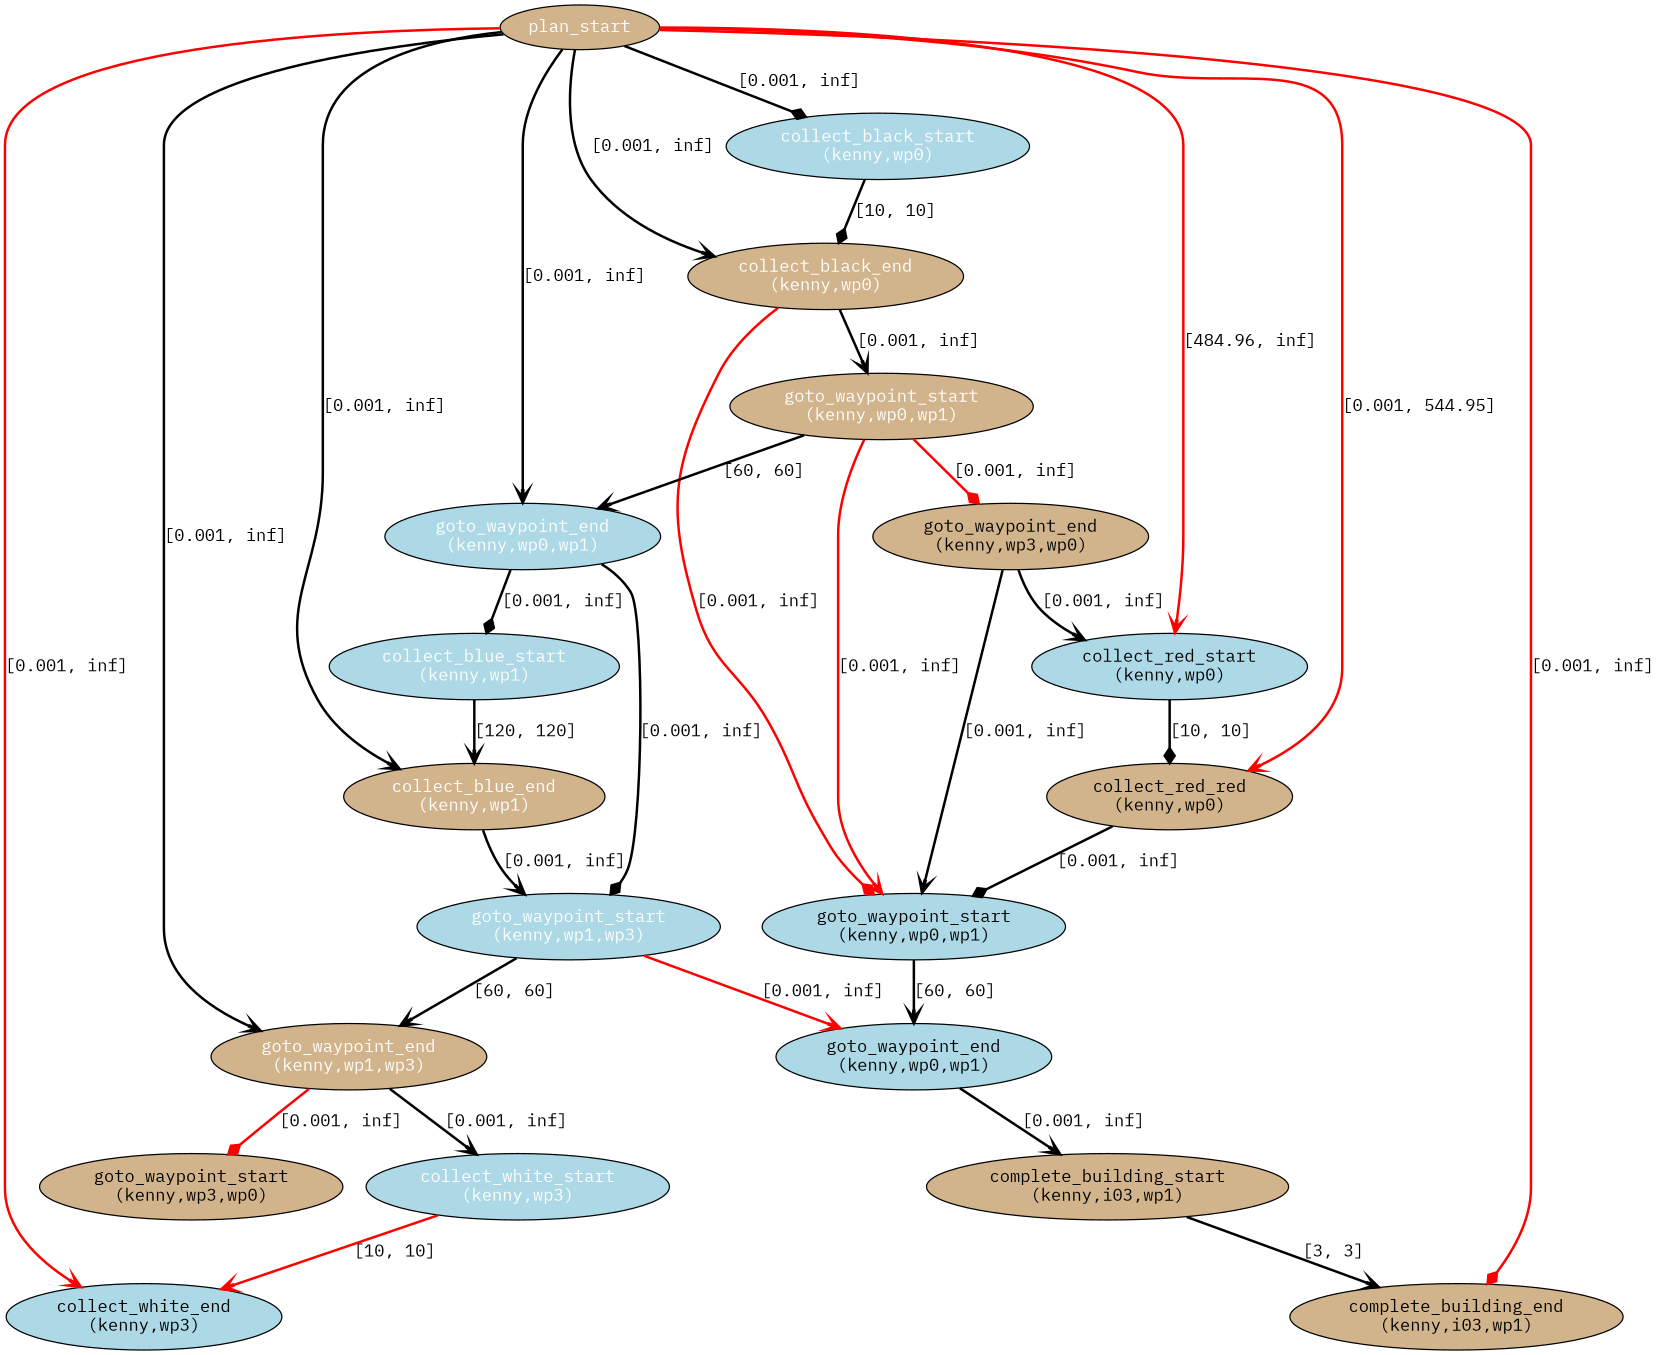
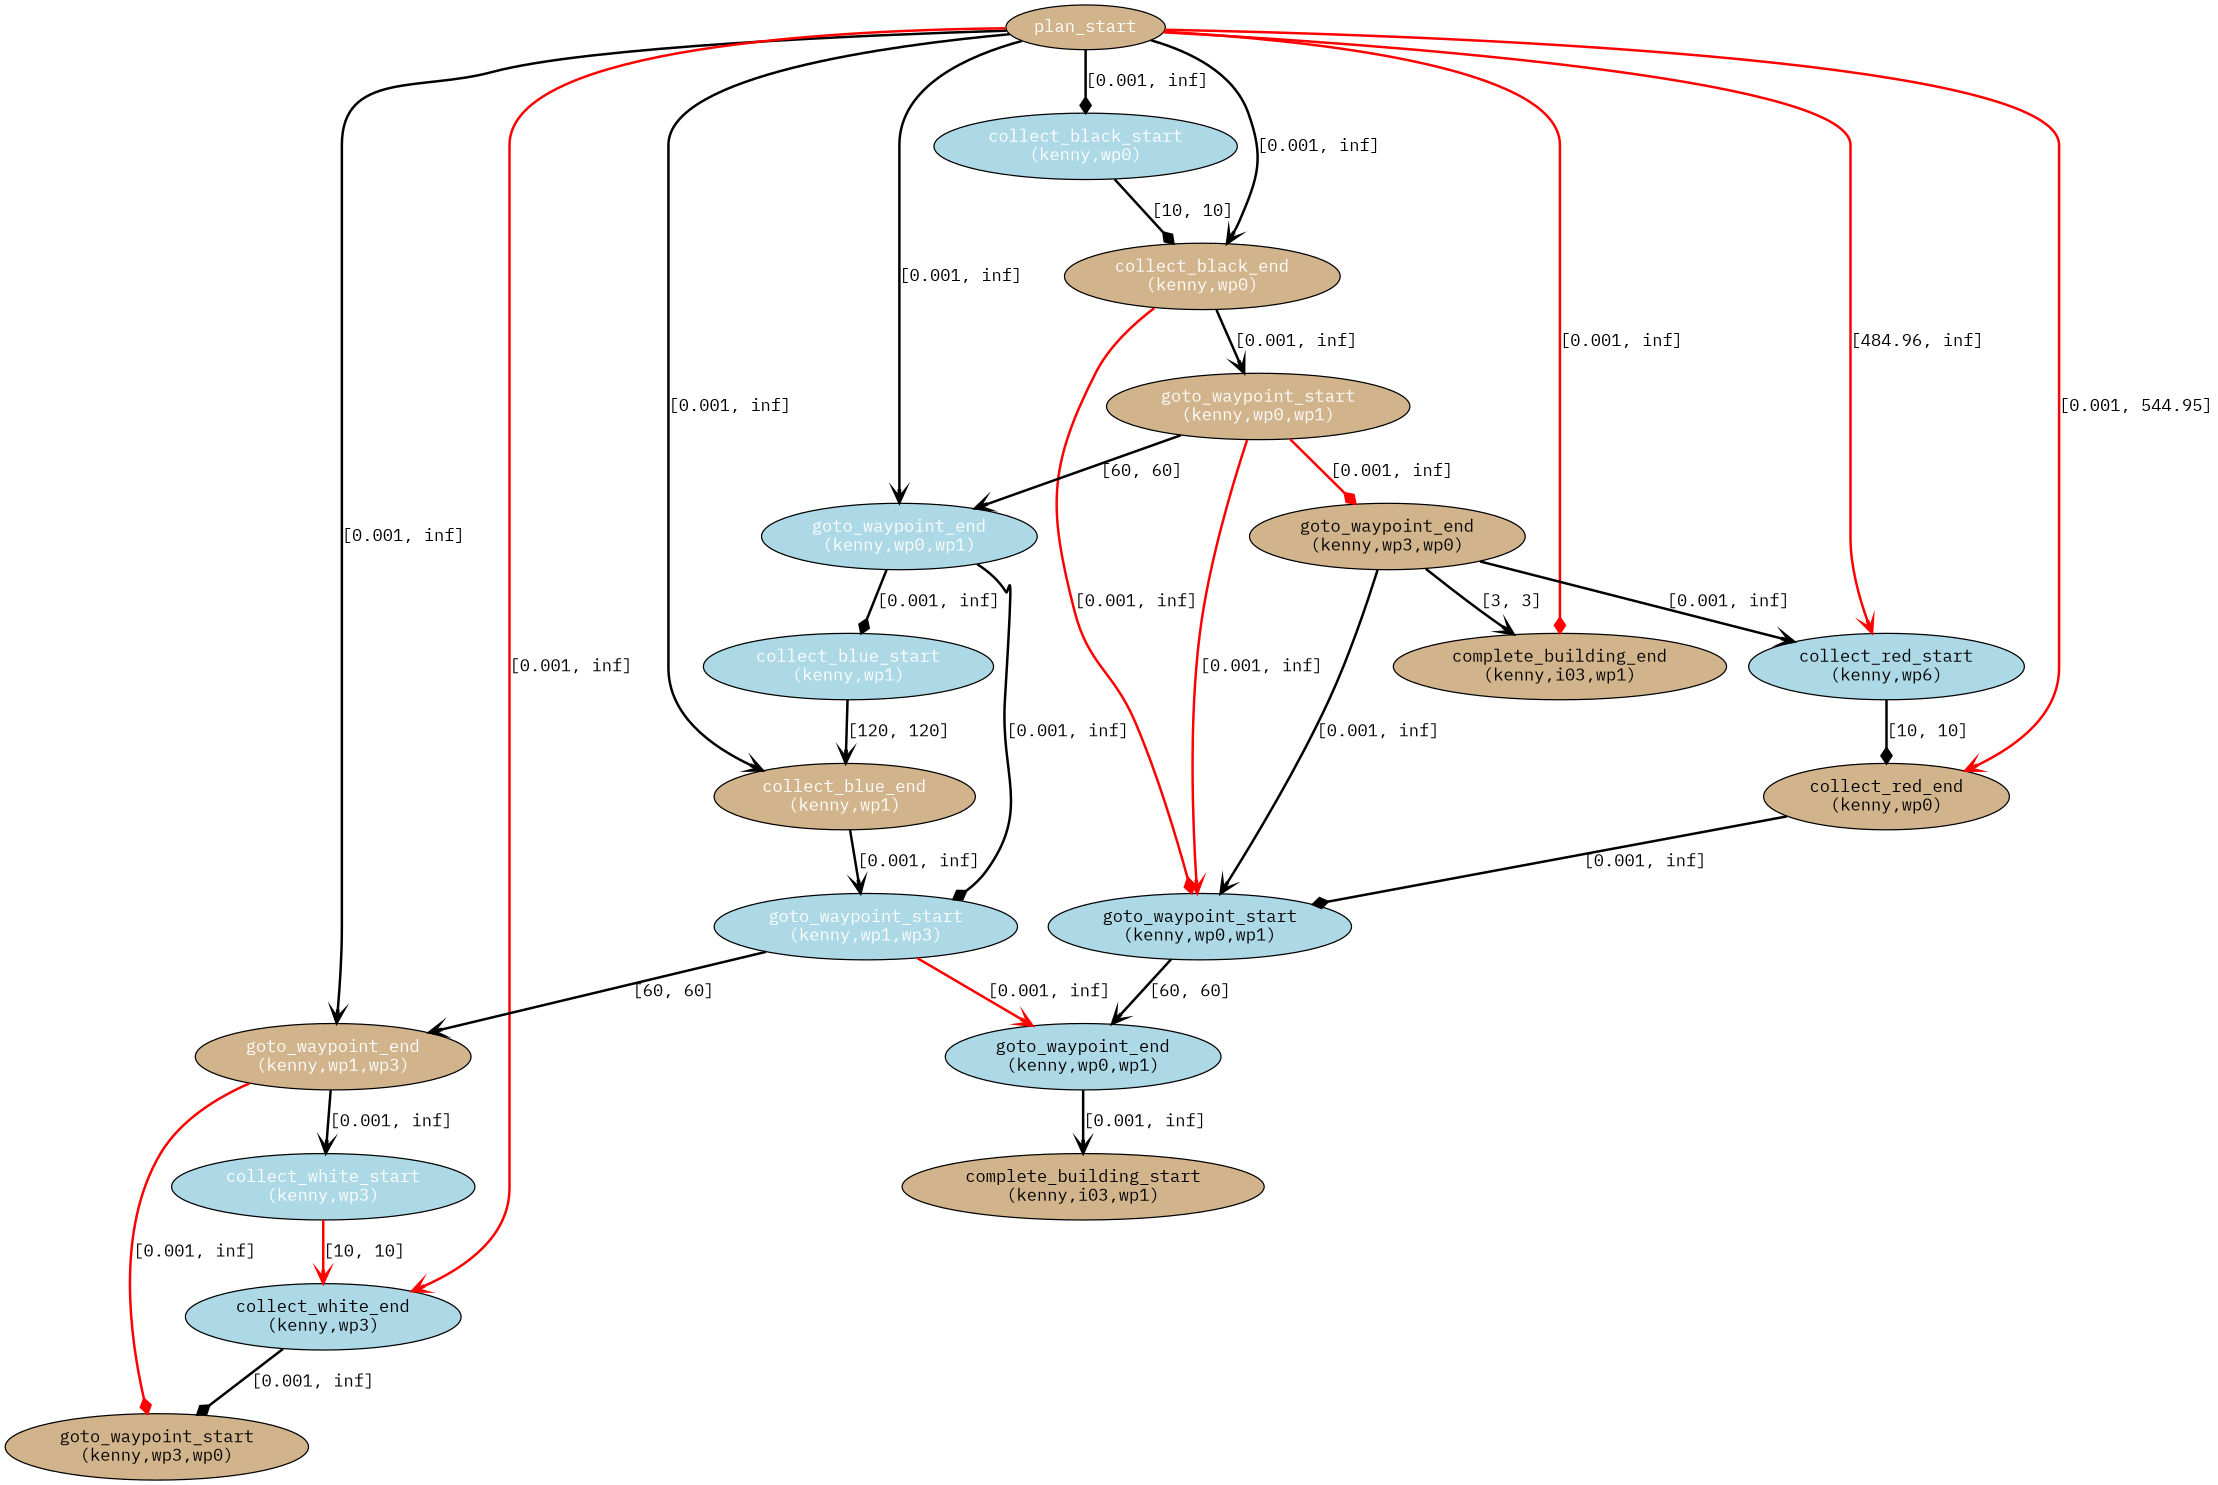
(1170, 667) -> (1886, 667)
(1170, 797) -> (1886, 797)
(1277, 1250) -> (1464, 599)
none -> (246, 1377)
